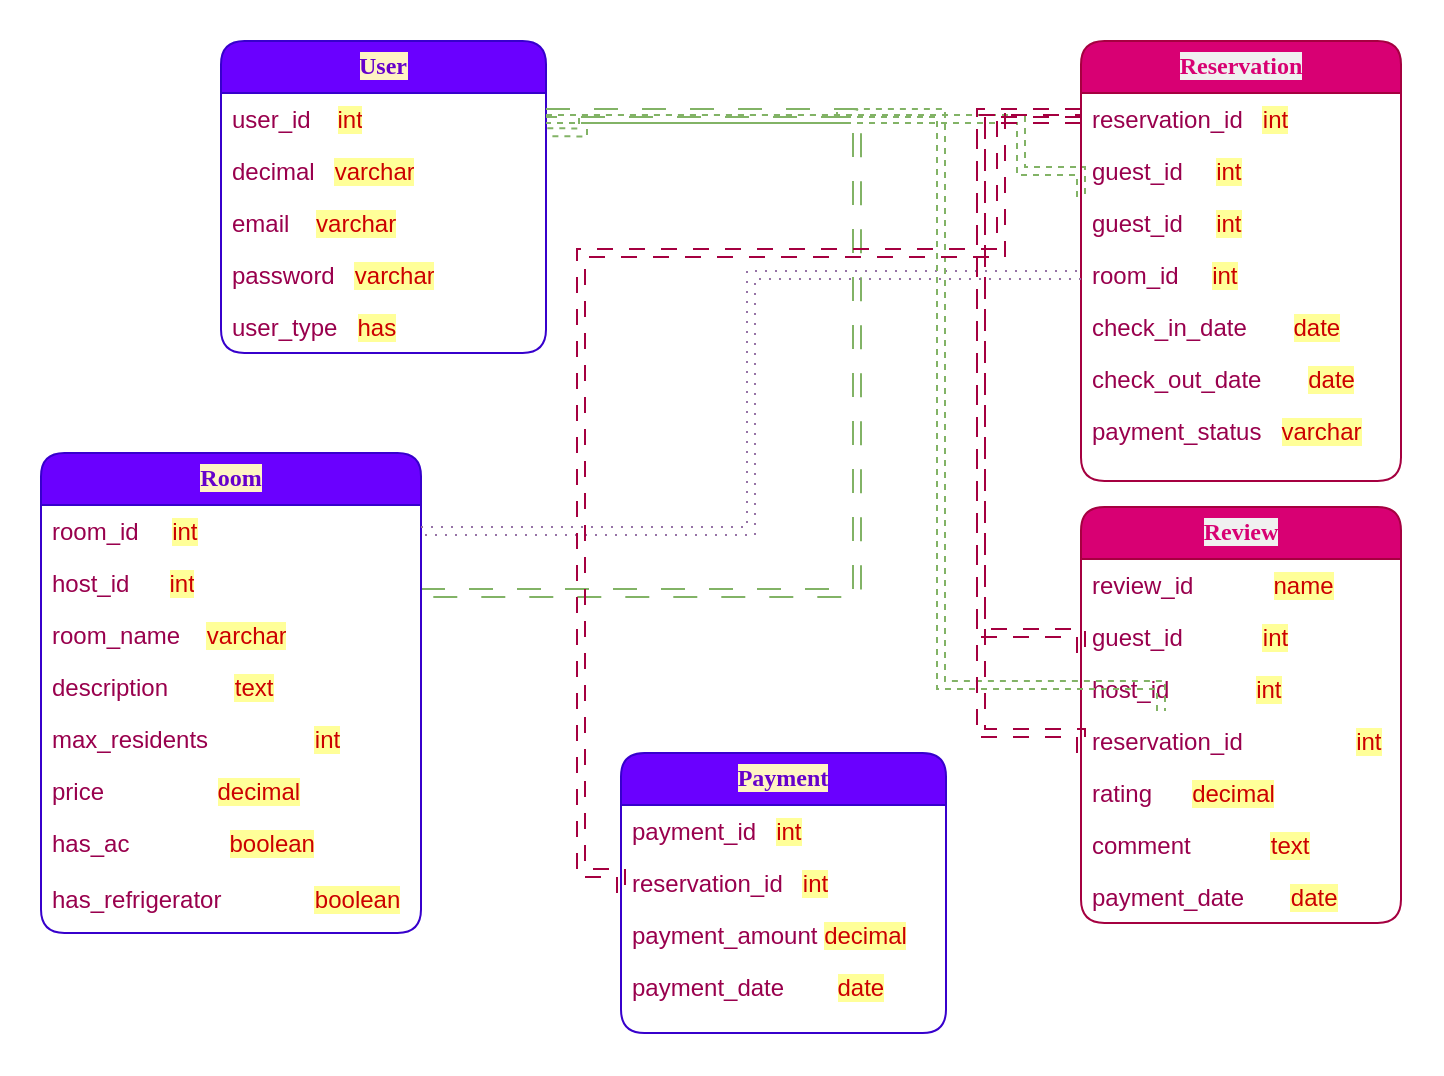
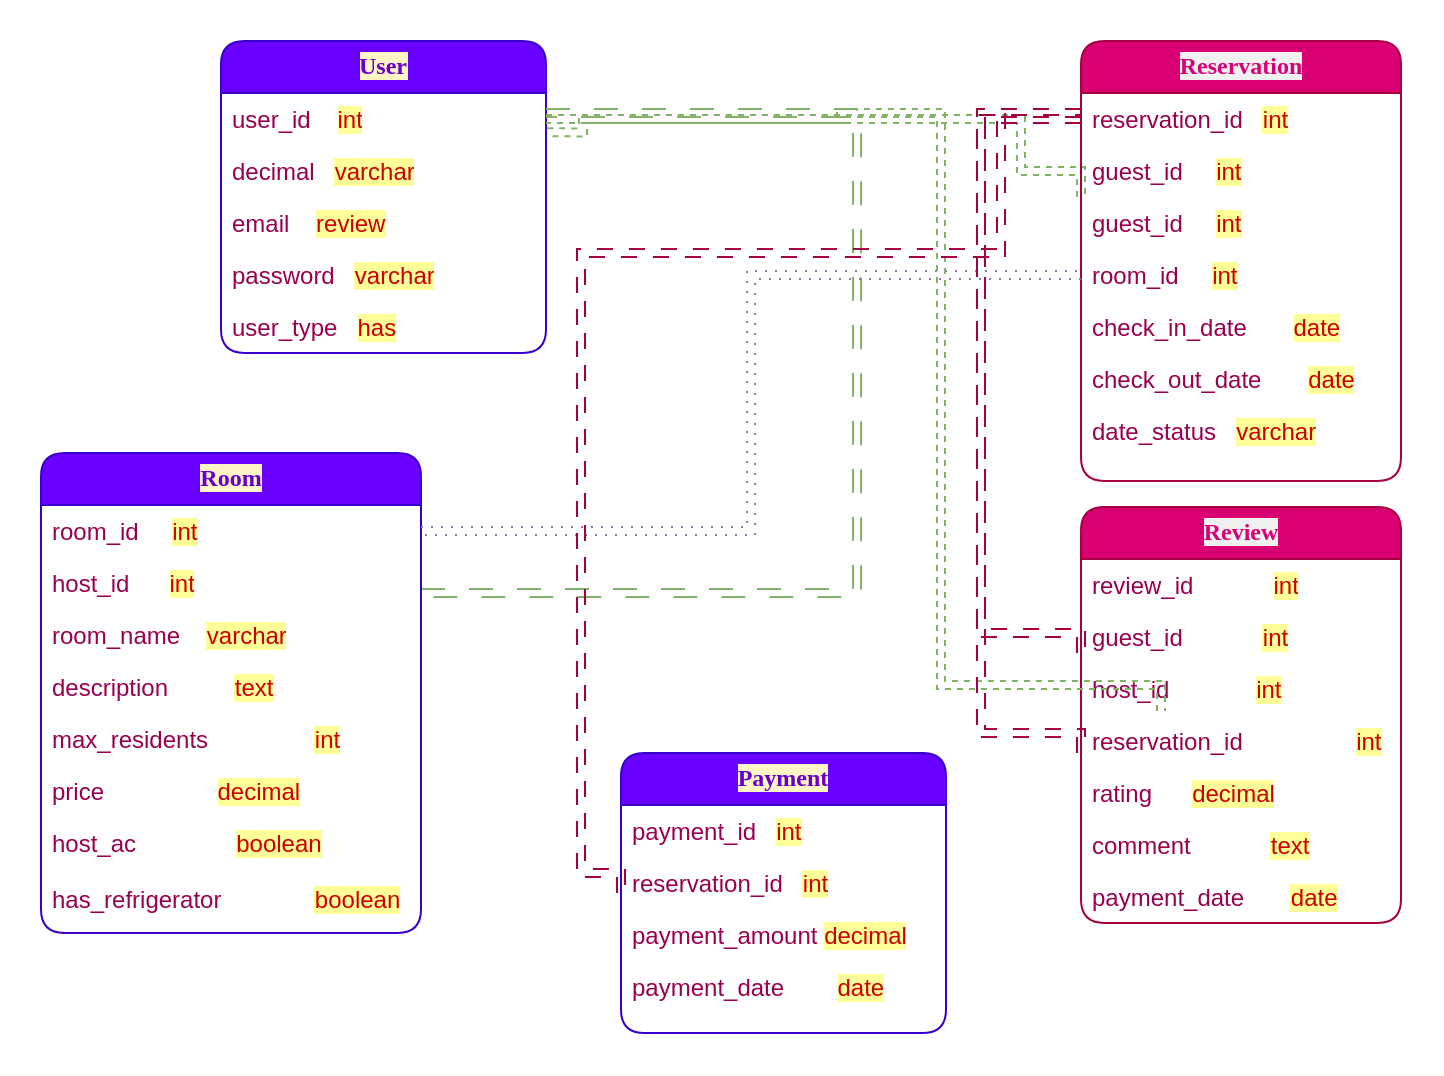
(322, 225) -> (312, 225)
(1243, 448) -> (1231, 433)
(1243, 602) -> (1236, 587)
(232, 845) -> (233, 860)
